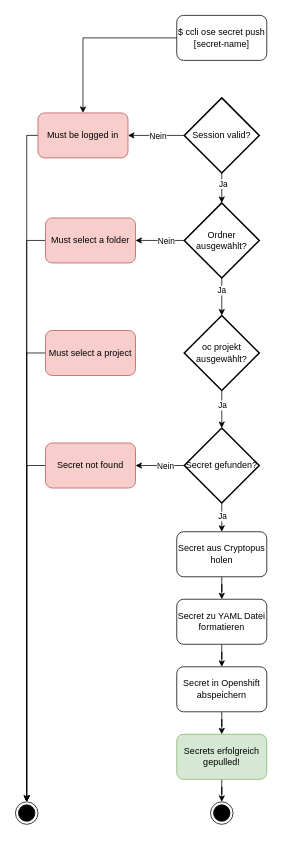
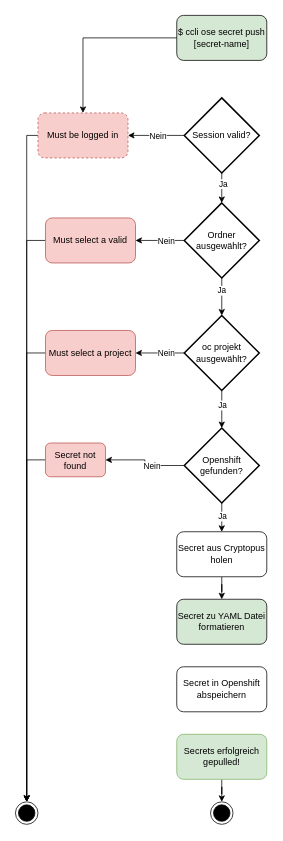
(222, 38) -> (222, 38)
(83, 135) -> (83, 135)
(90, 240) -> (90, 240)
none -> (166, 353)
(90, 465) -> (75, 460)
(222, 465) -> (222, 465)
(222, 622) -> (222, 622)
(222, 658) -> none
(222, 726) -> none
